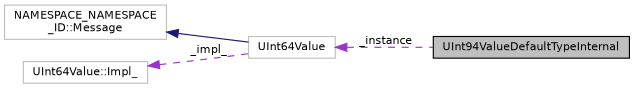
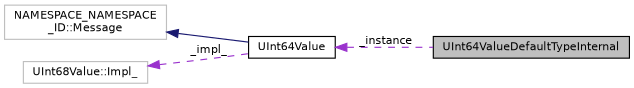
(292, 47) -> (292, 47)
(531, 47) -> (531, 47)
(86, 72) -> (86, 72)
